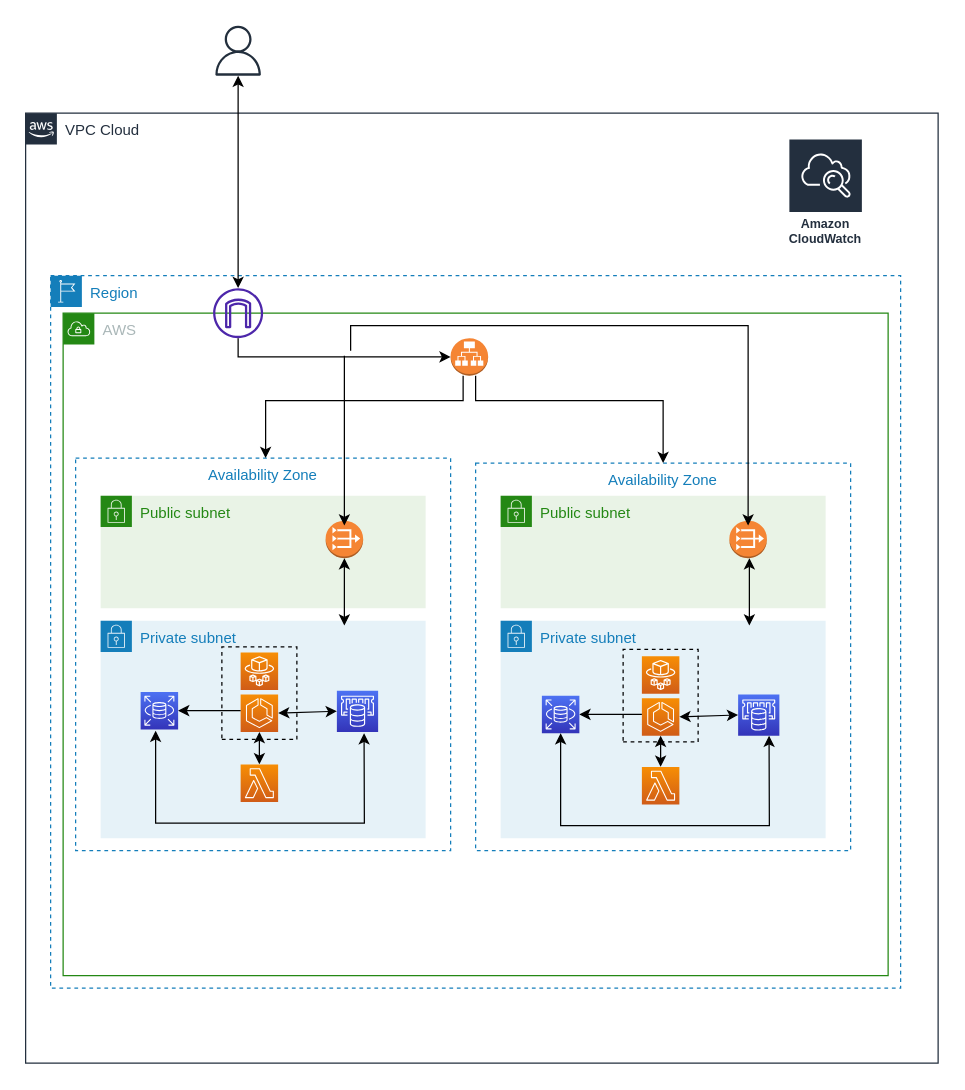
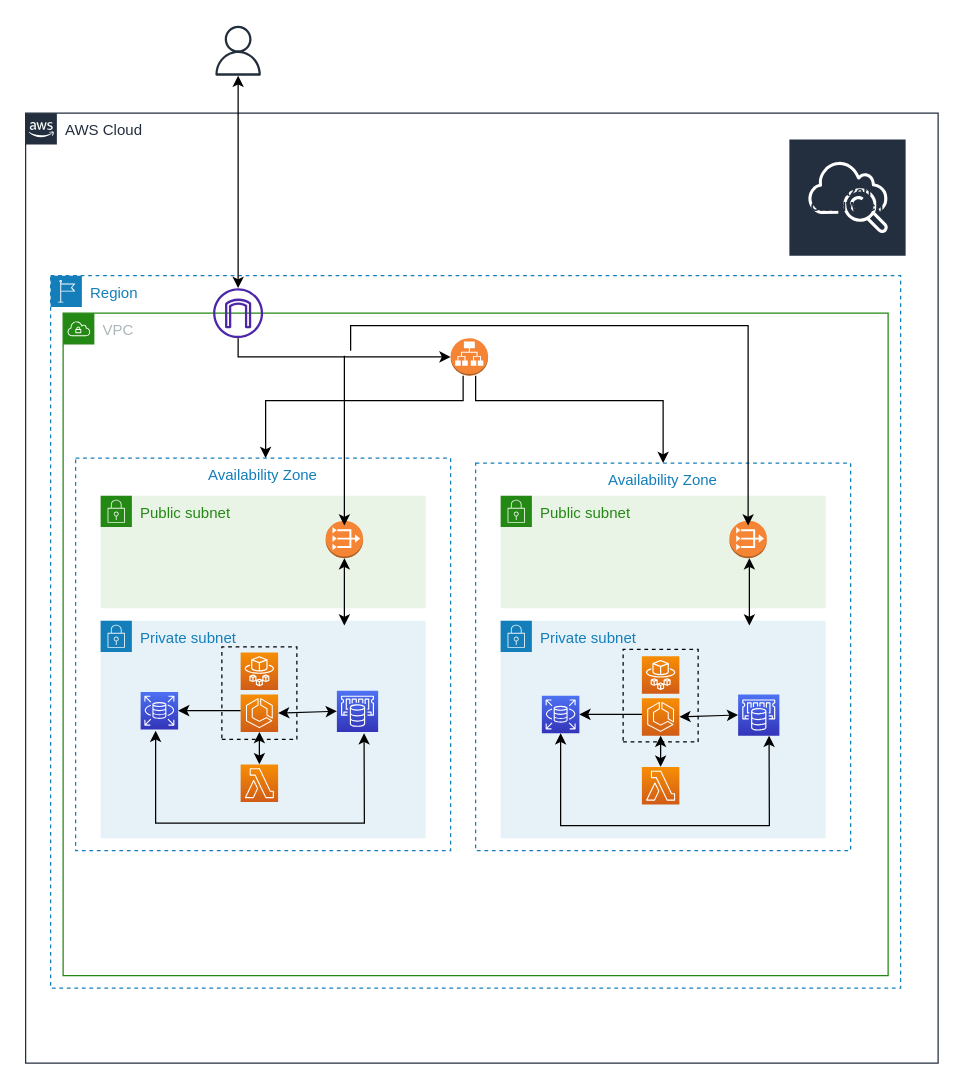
(100, 131) -> (100, 131)
(826, 194) -> (848, 179)
(116, 331) -> (116, 331)
